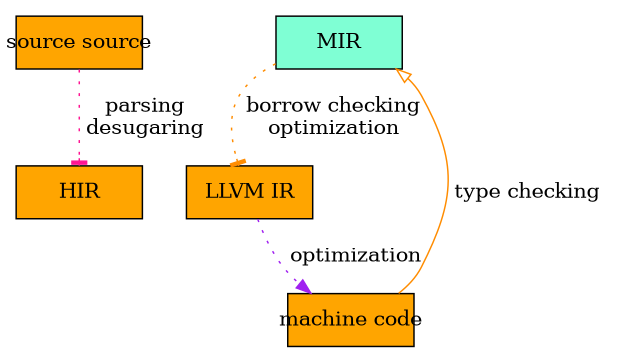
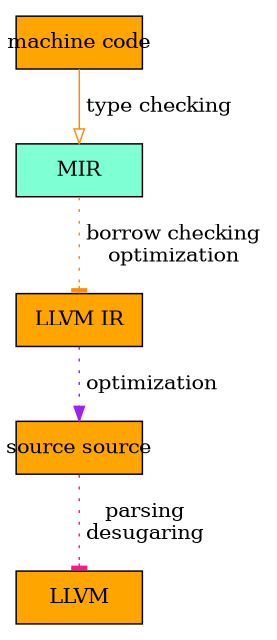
(79, 192) -> (79, 597)
(274, 254) -> (79, 377)
